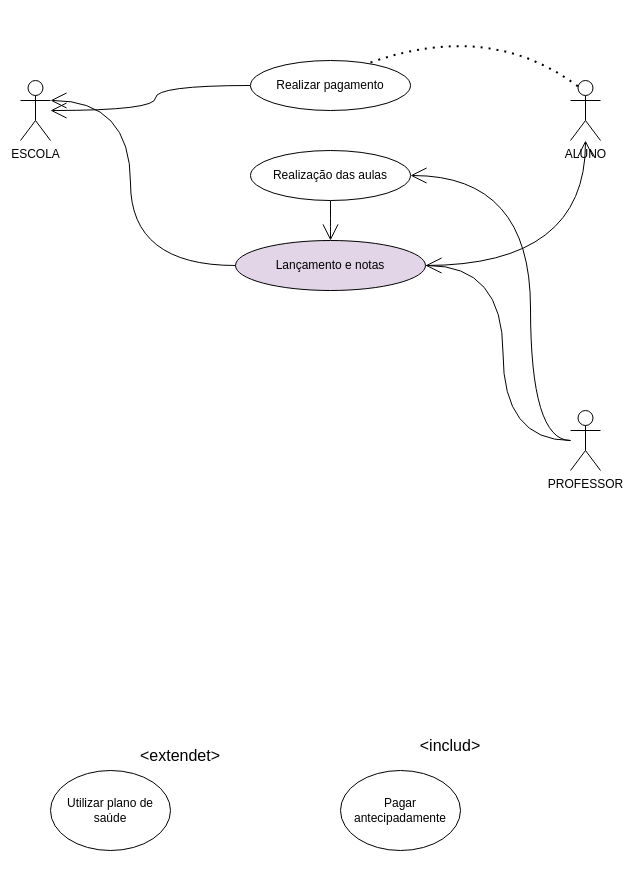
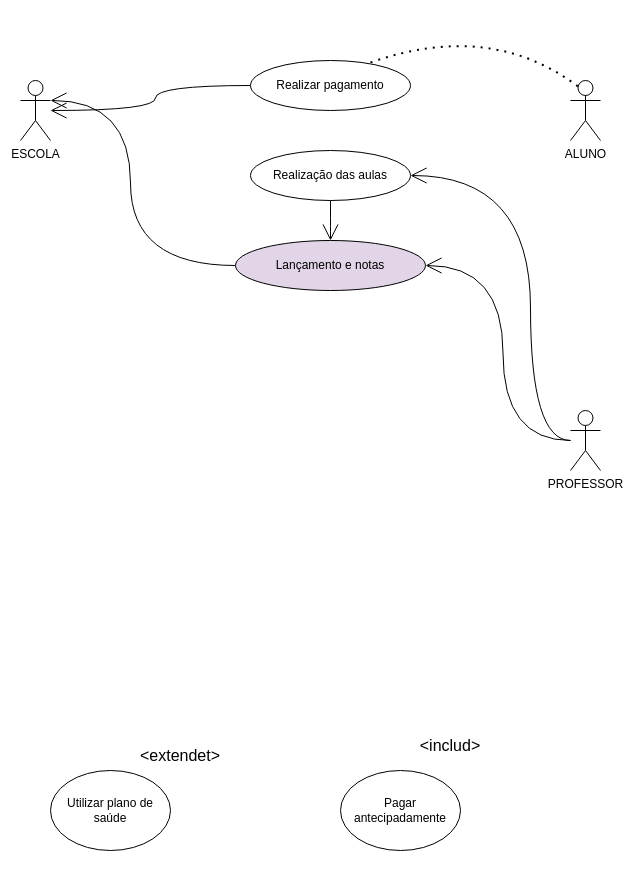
(544, 236) -> none
